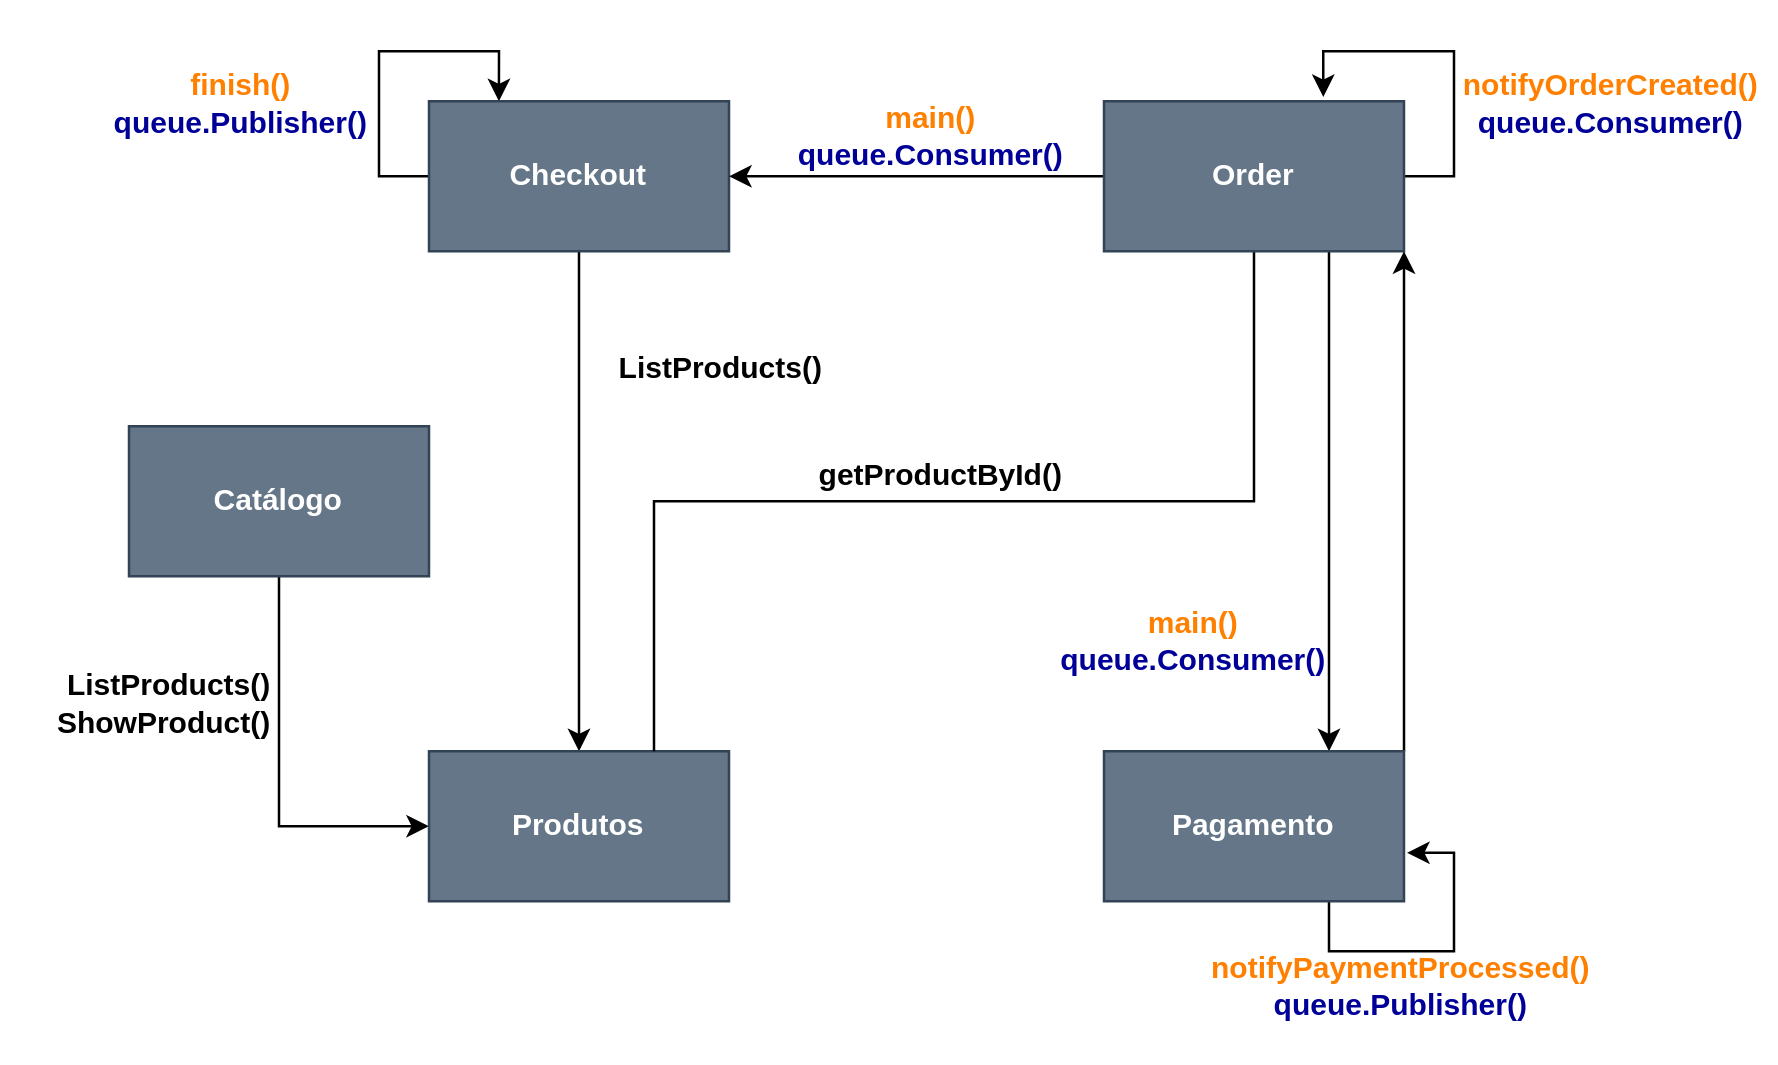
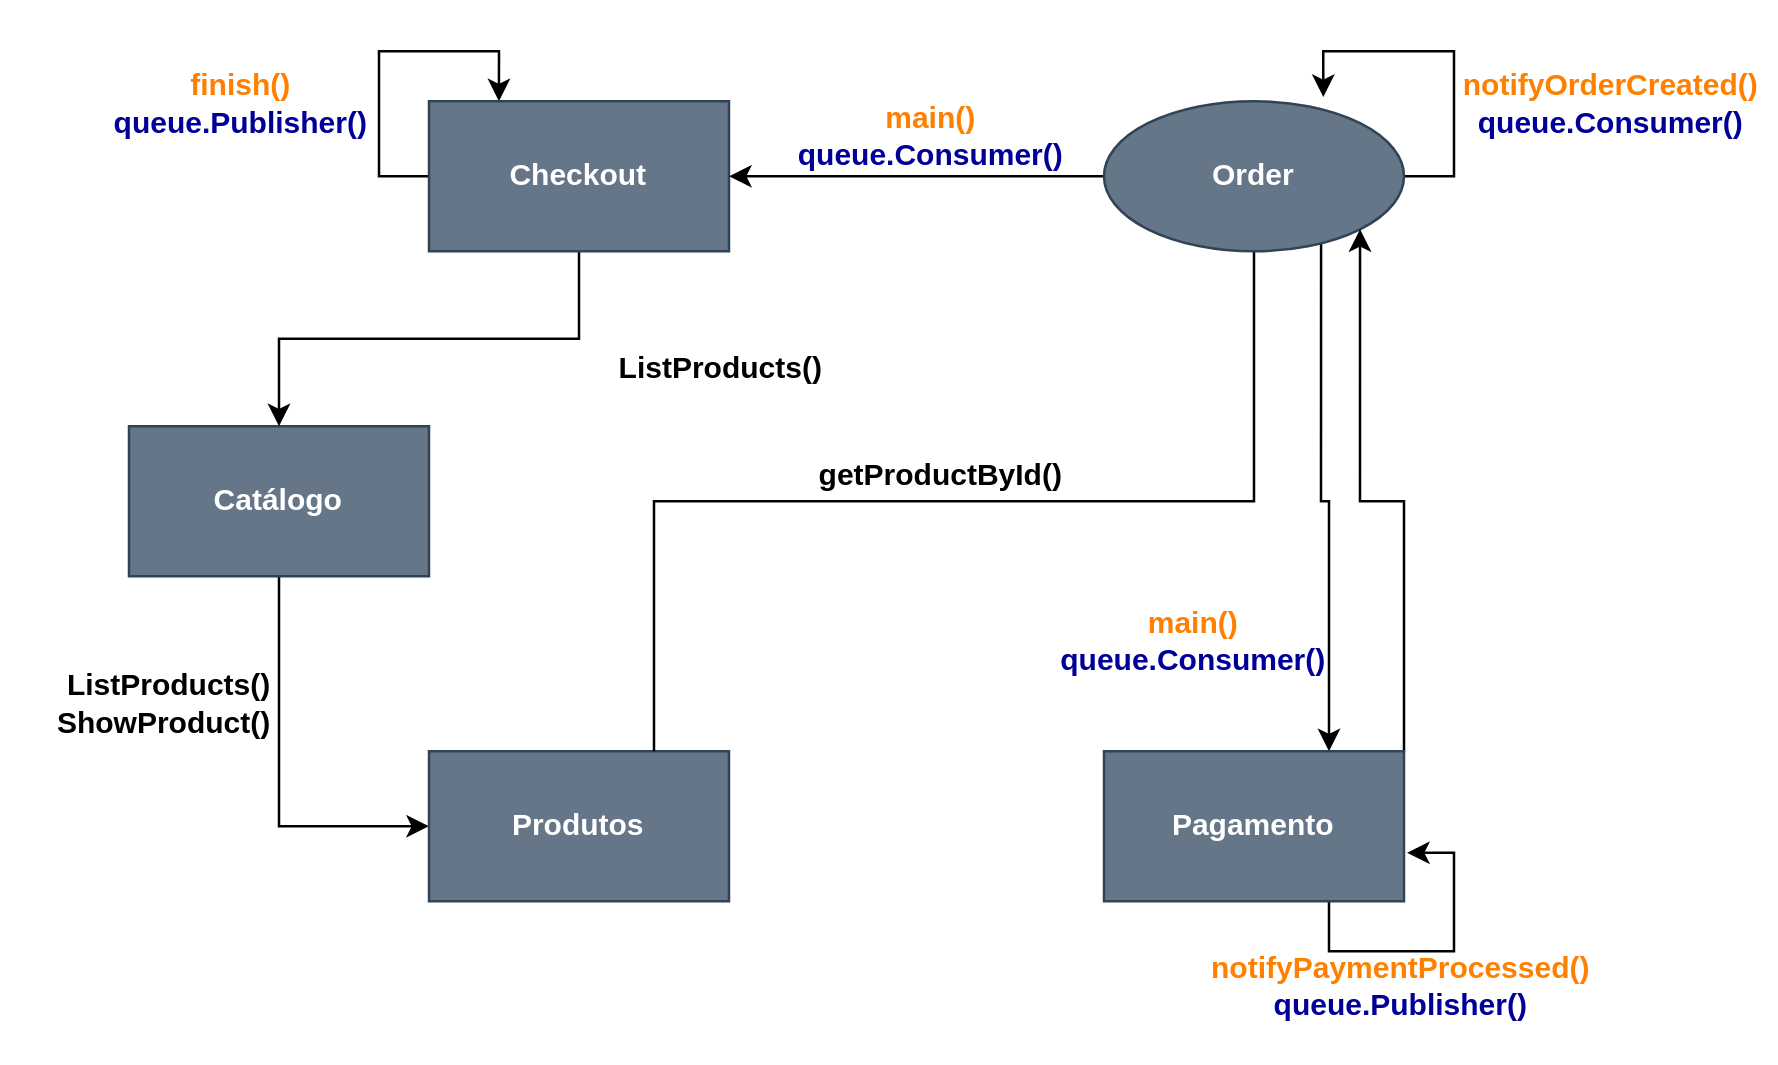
(1254, 176) -> (1254, 176)
(579, 535) -> (395, 339)
